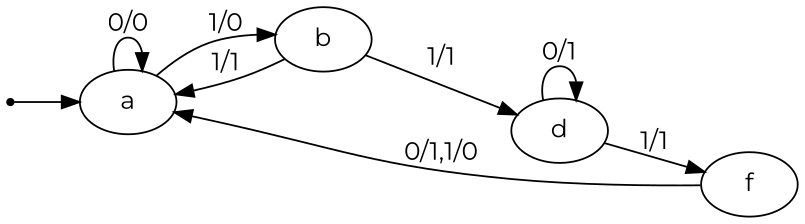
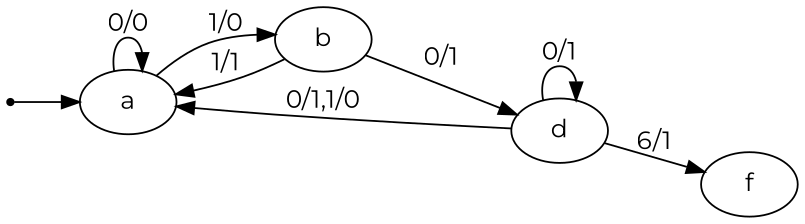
(441, 58) -> (441, 58)
(655, 142) -> (655, 142)
(444, 171) -> (353, 120)
